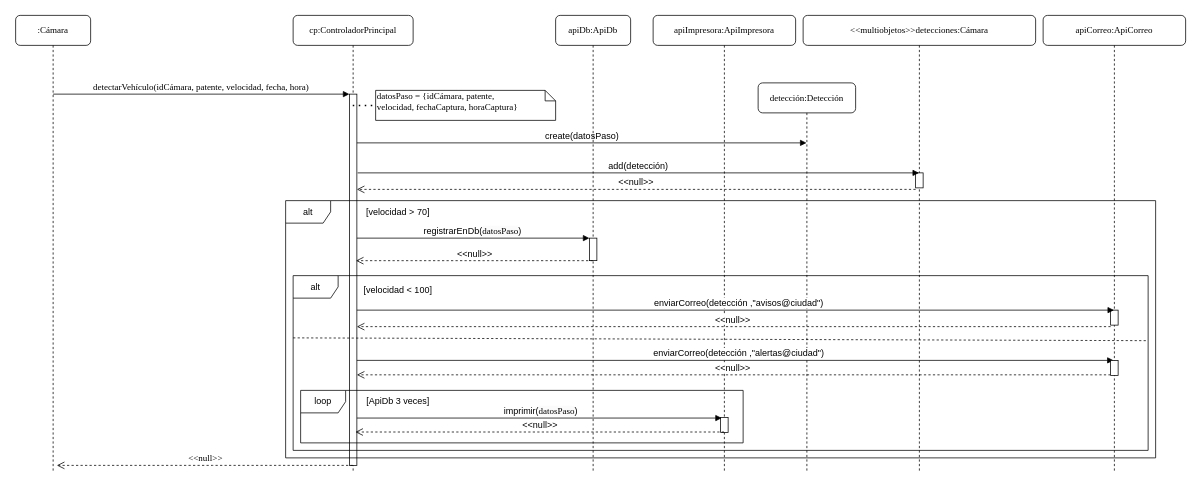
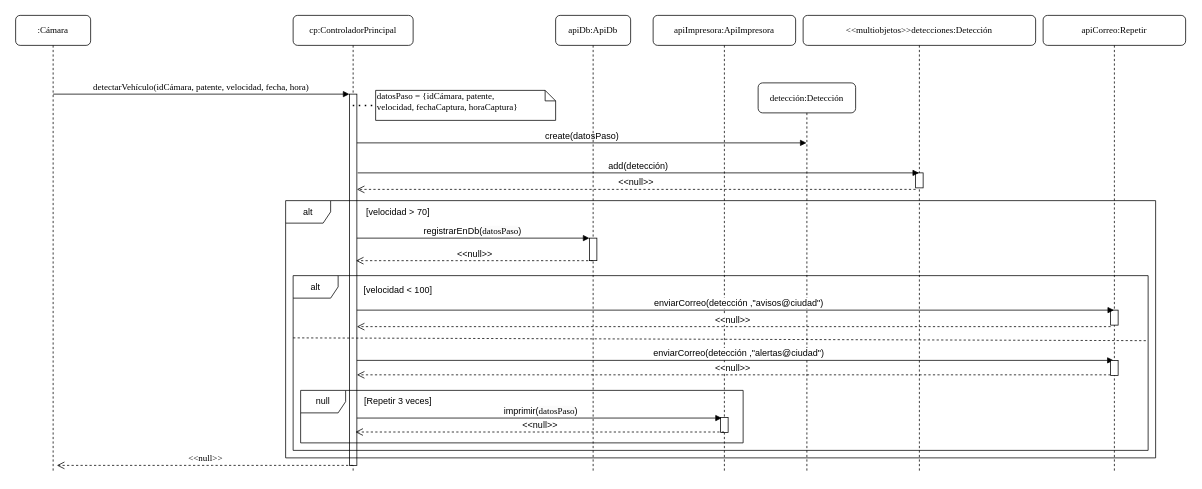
(919, 30) -> (919, 30)
(1114, 30) -> (1114, 30)
(323, 402) -> (323, 402)
(398, 402) -> (398, 402)
